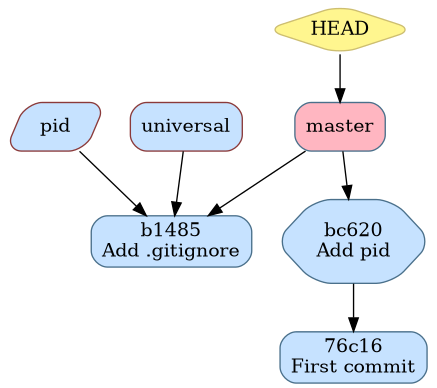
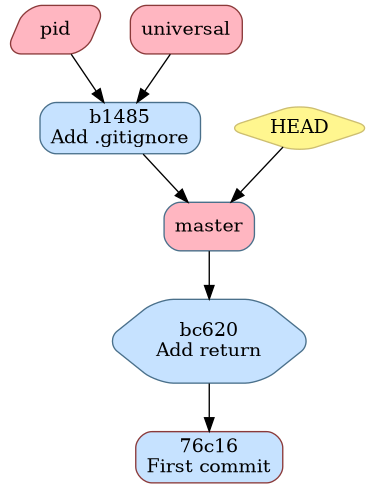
(56, 127) -> (56, 30)
(186, 127) -> (186, 30)
(263, 180) -> (161, 173)
(354, 241) -> (209, 341)
(354, 357) -> (209, 457)
